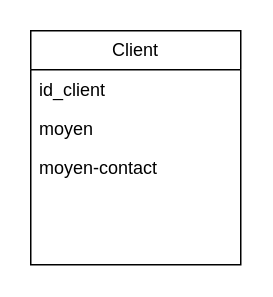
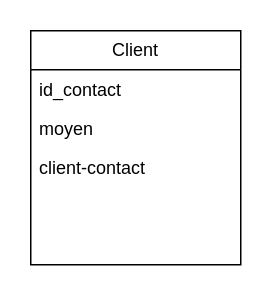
(78, 91) -> (88, 91)
(105, 169) -> (106, 169)
